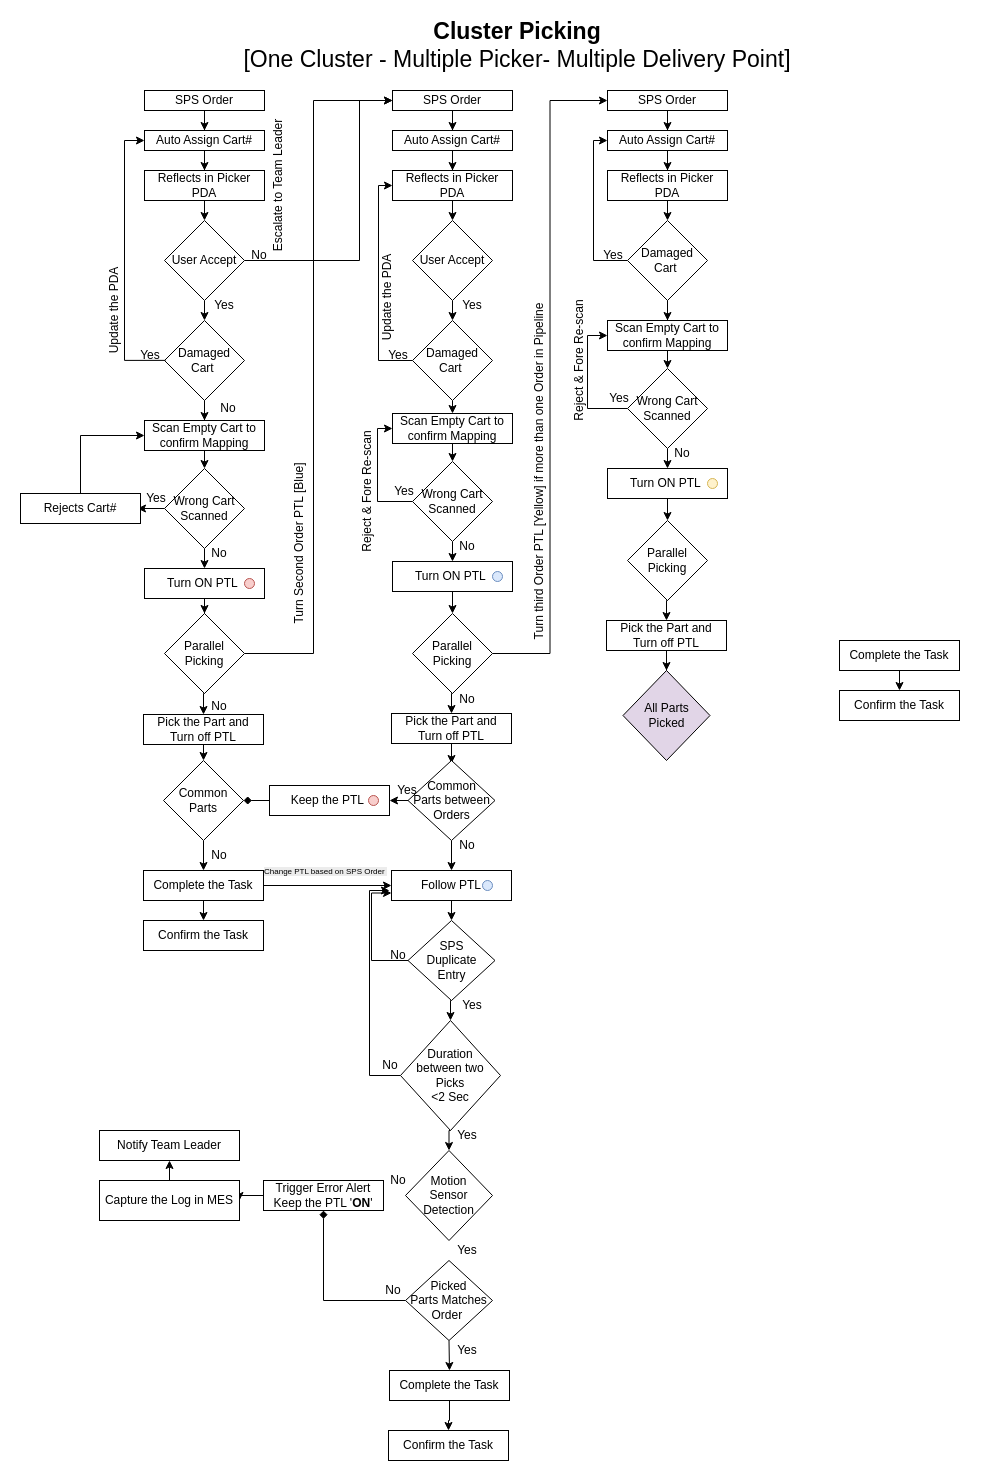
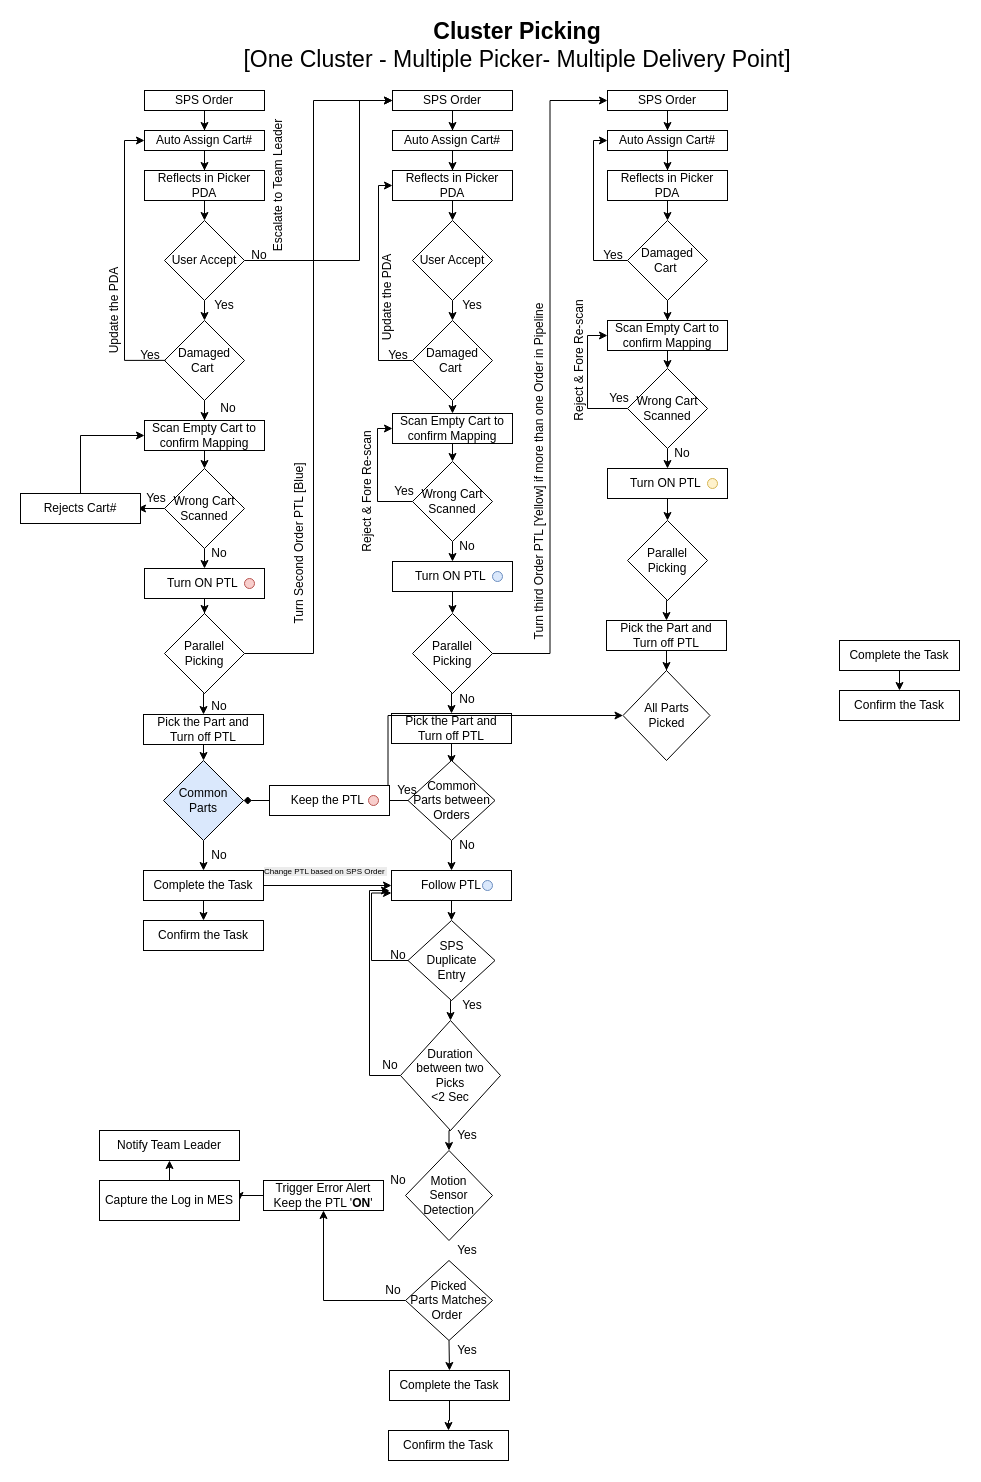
(667, 716) -> (667, 716)
(204, 801) -> (204, 801)
(397, 801) -> (466, 716)
(324, 1219) -> (324, 1219)
